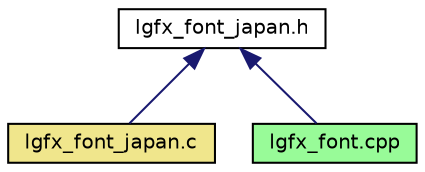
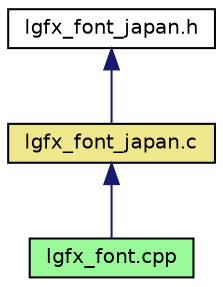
(286, 93) -> (112, 211)
